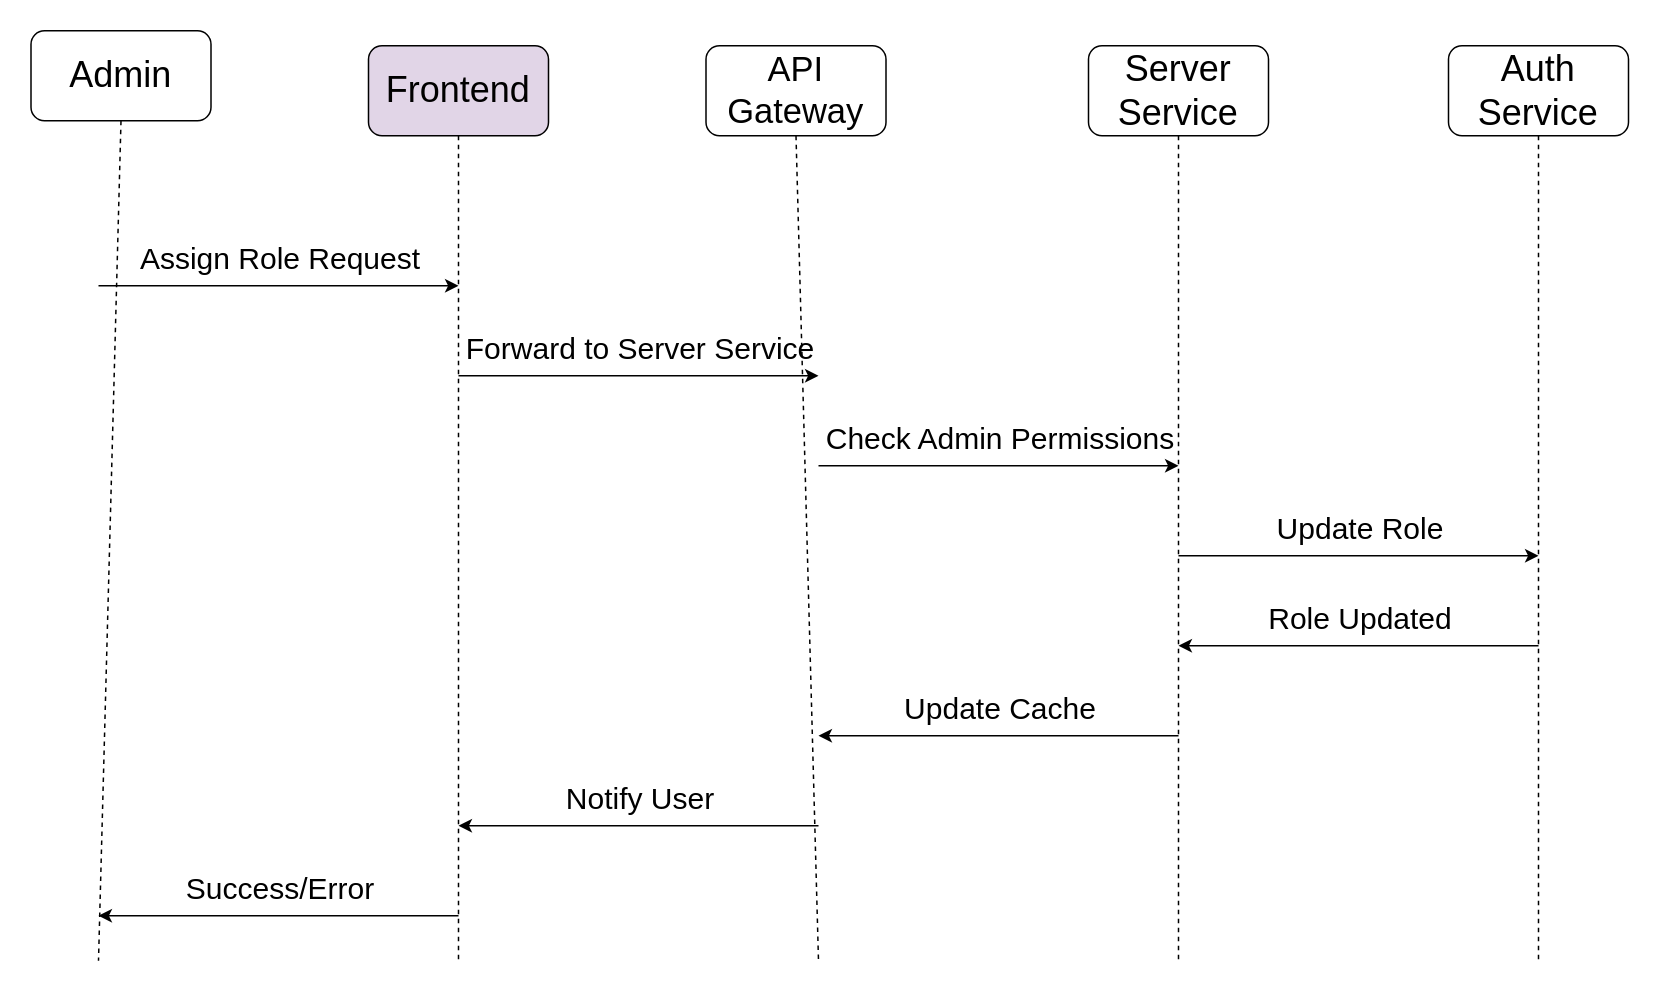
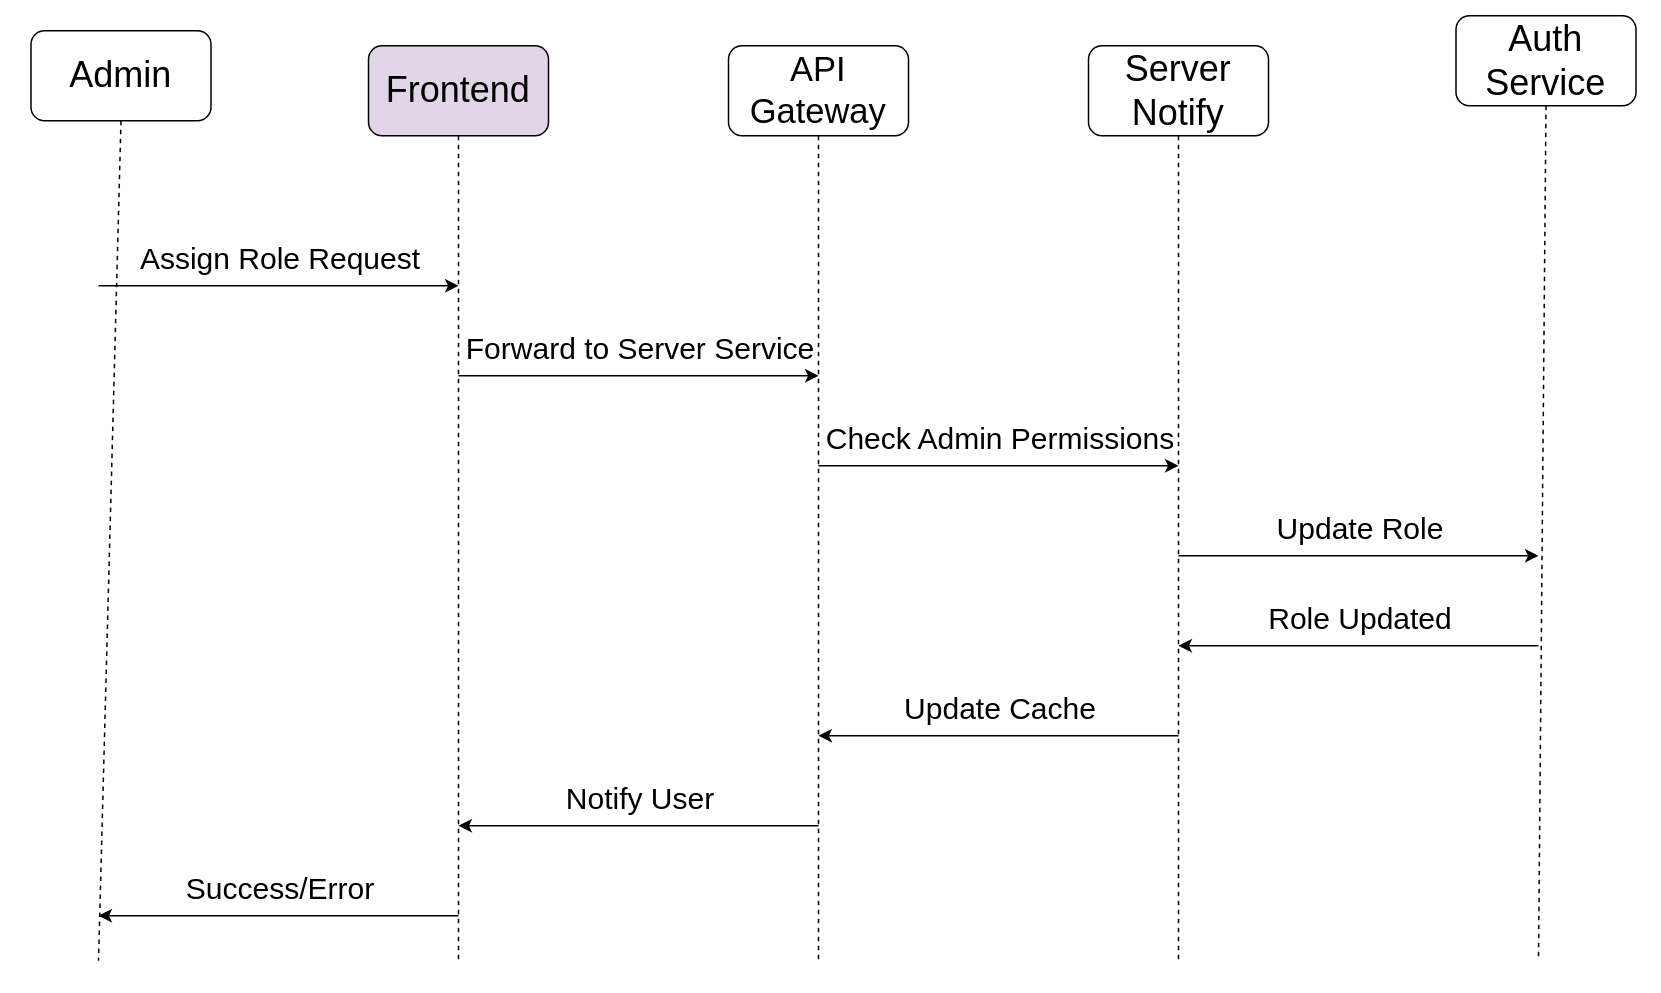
(796, 91) -> (818, 91)
(1178, 91) -> (1178, 91)
(1538, 91) -> (1546, 61)
